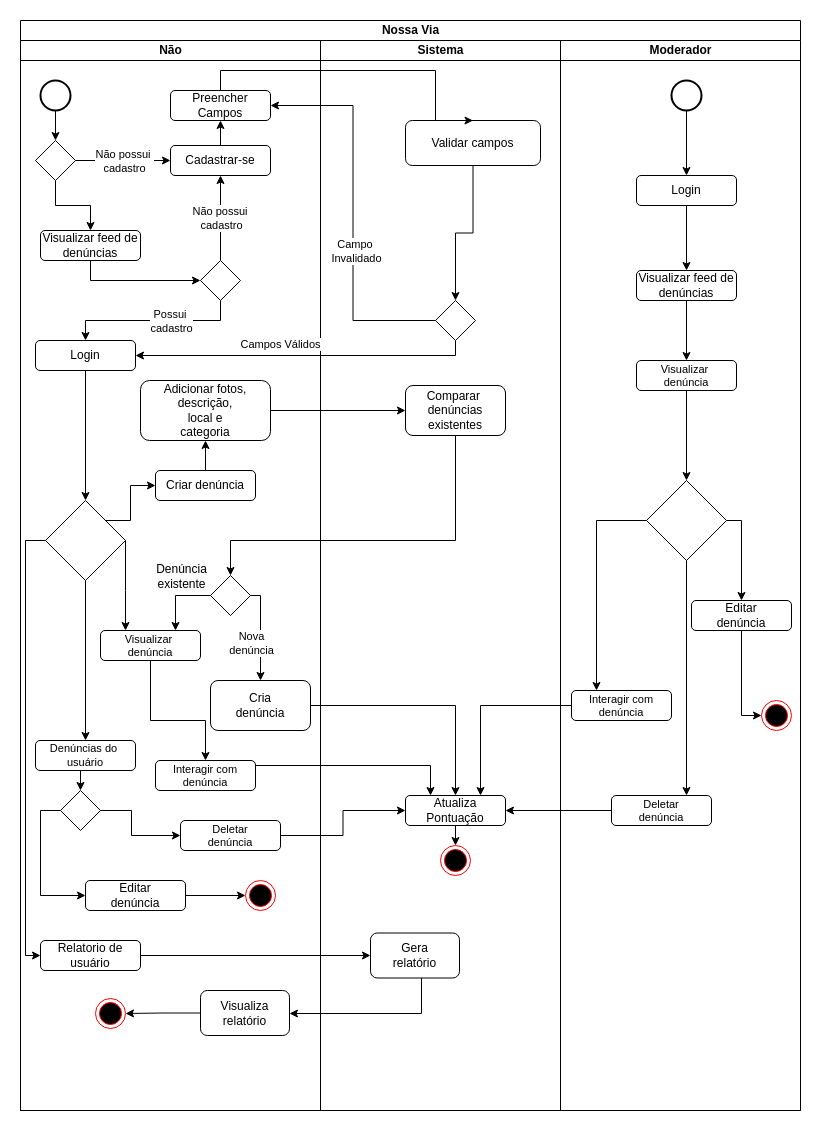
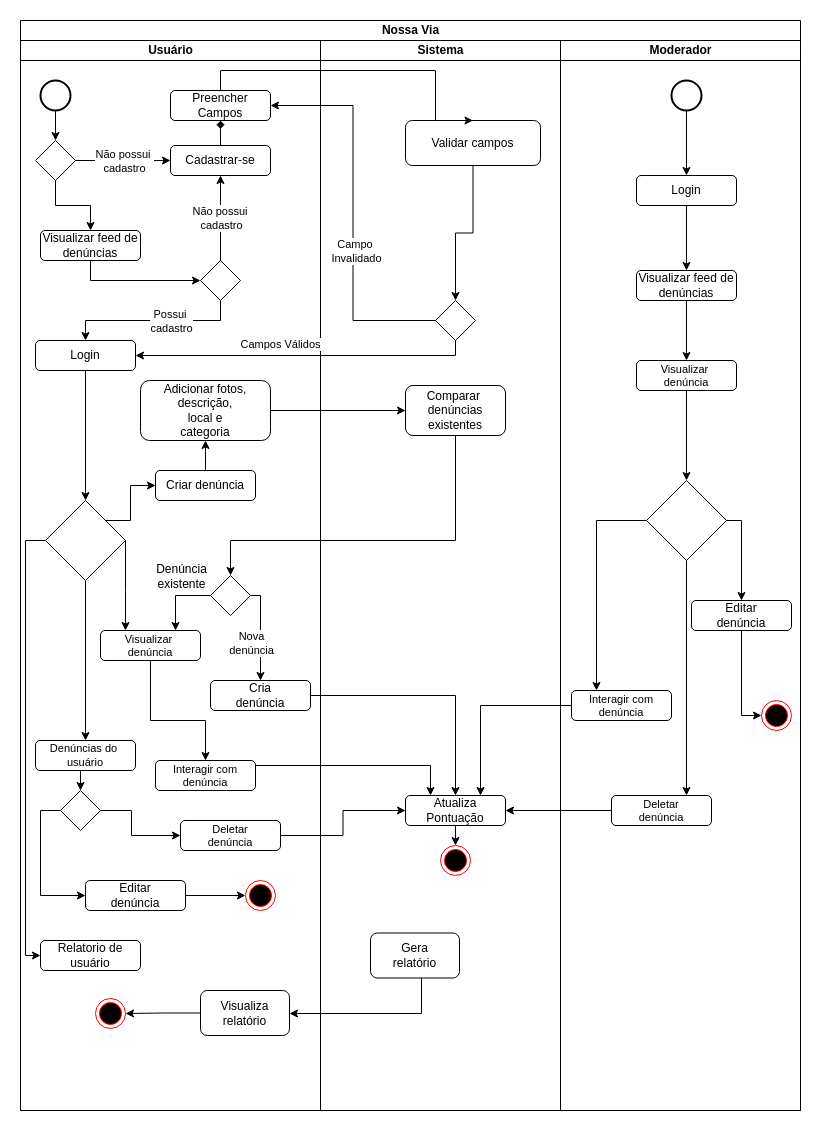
(171, 51) -> (171, 51)
(221, 128) -> (221, 129)
(261, 706) -> (261, 696)
(252, 956) -> none
